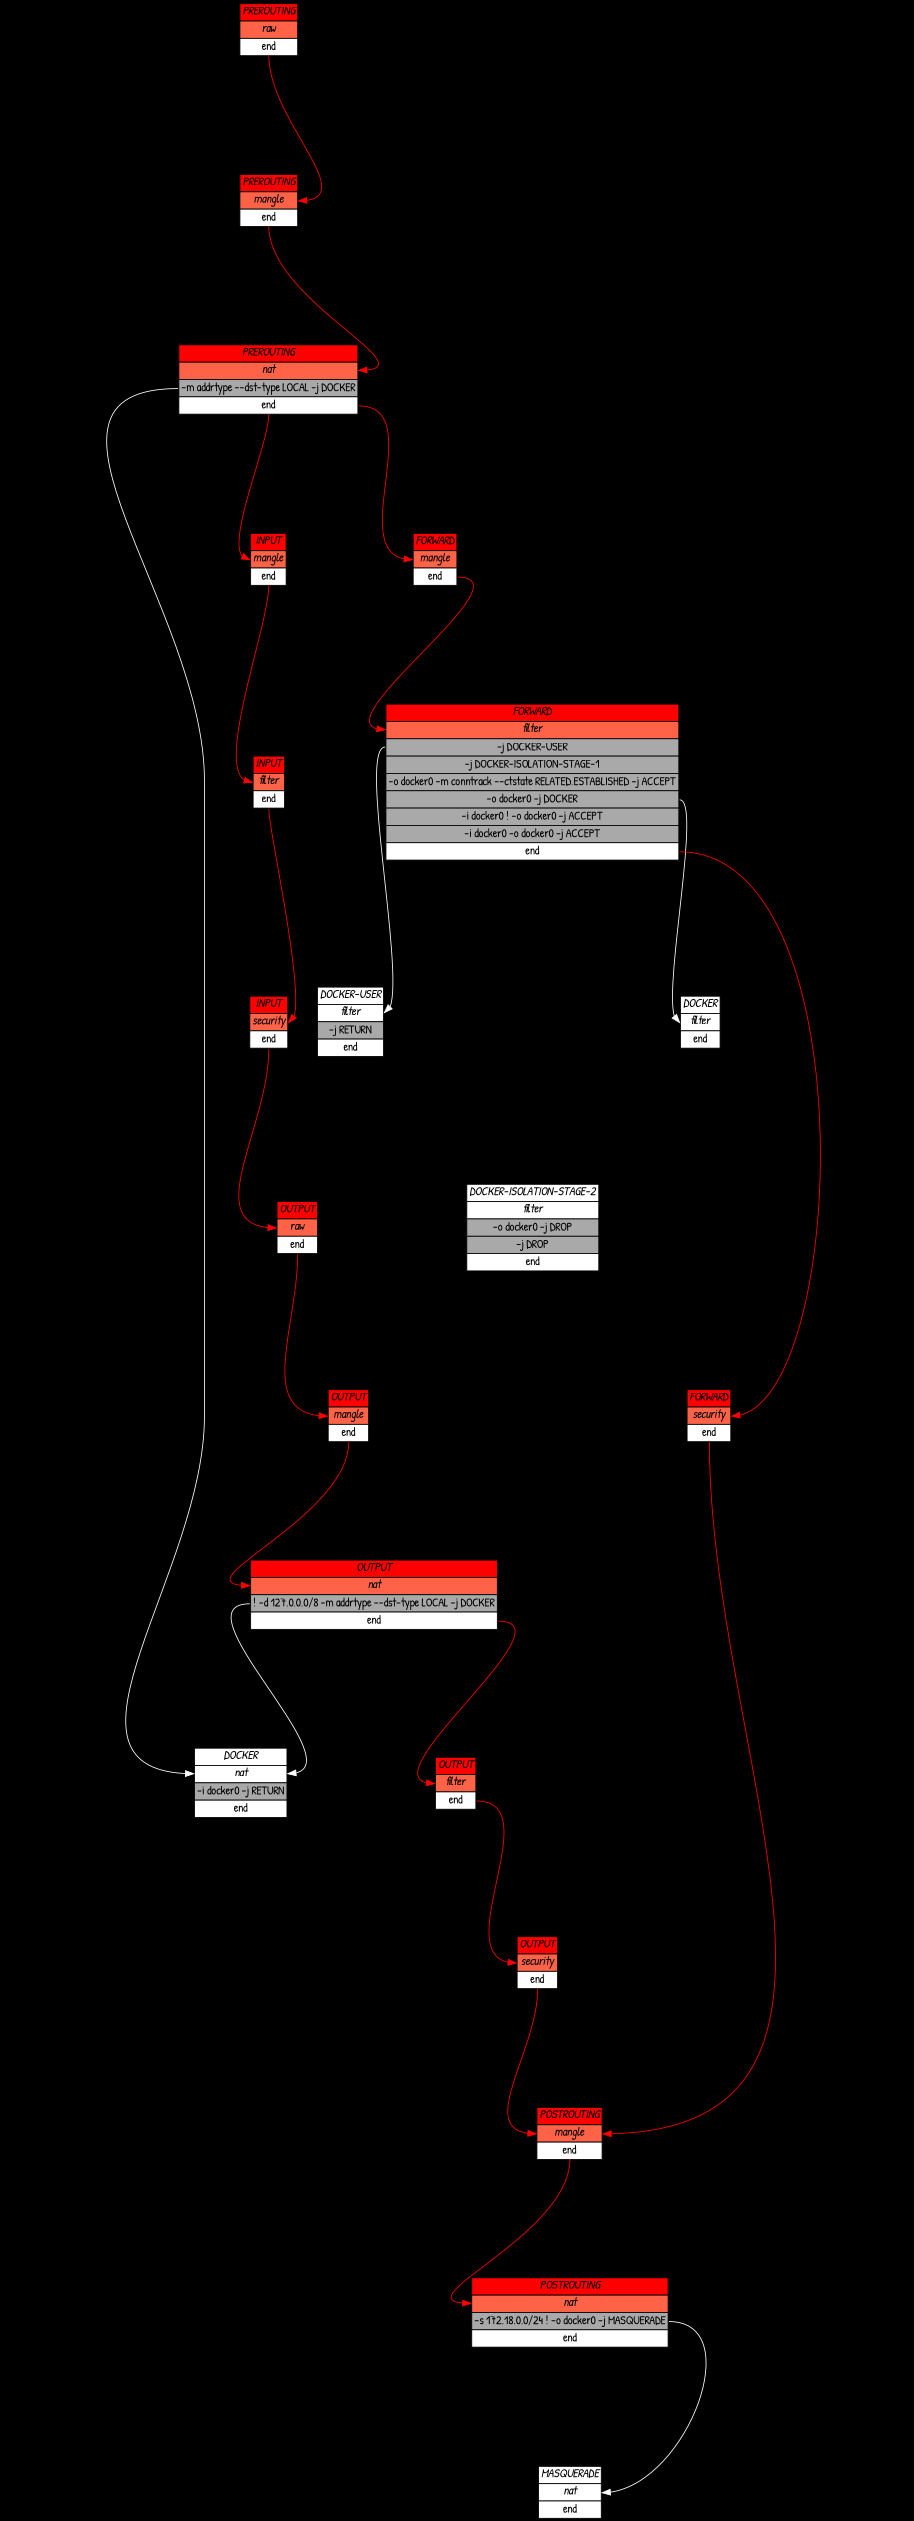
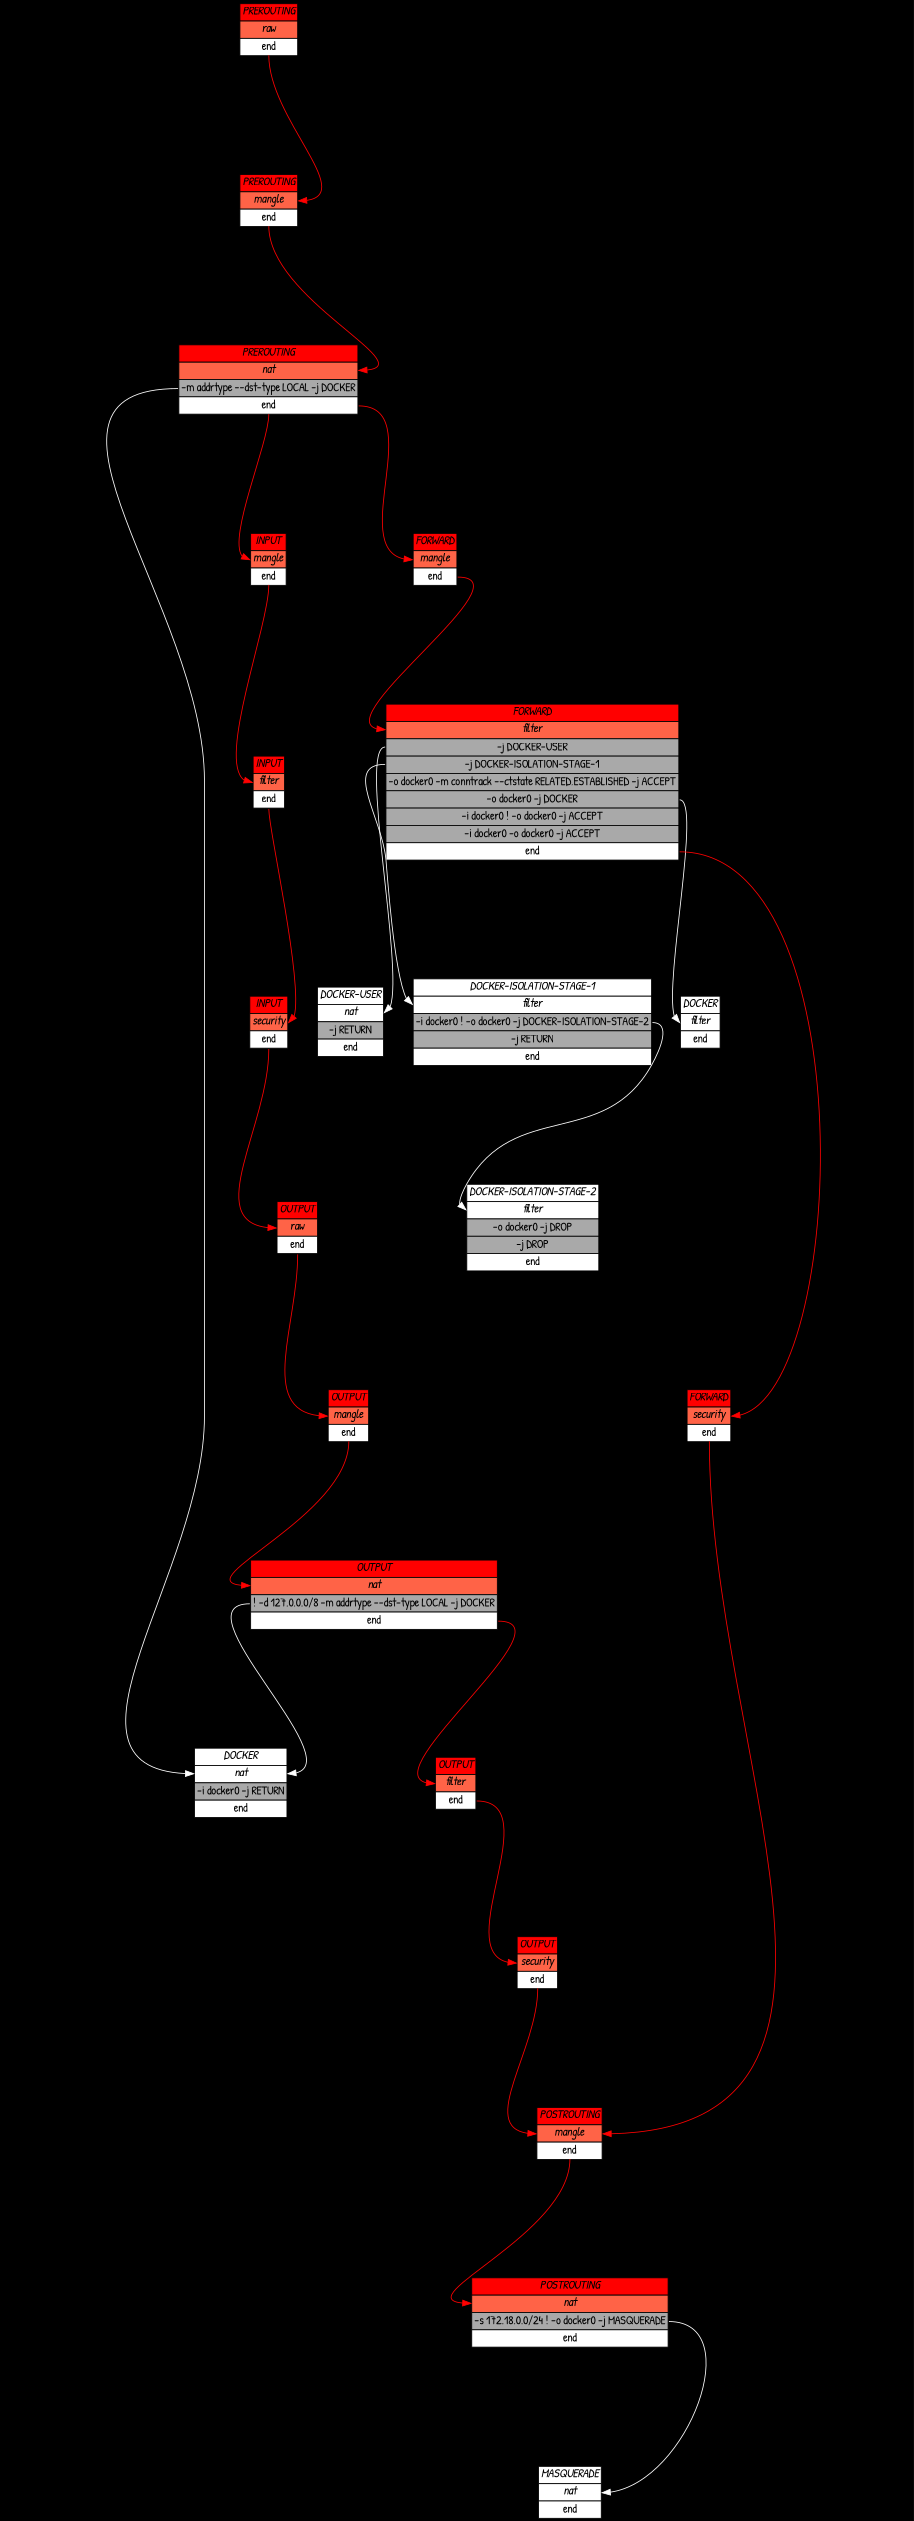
(350, 1012) -> (350, 1012)
none -> (532, 1022)
